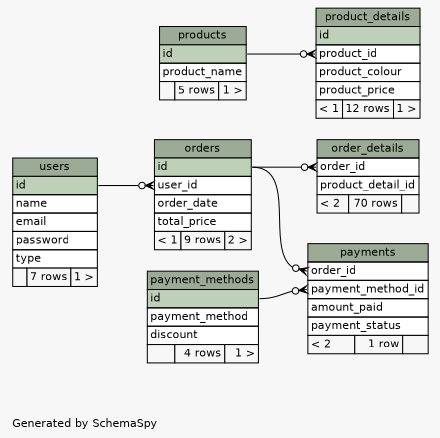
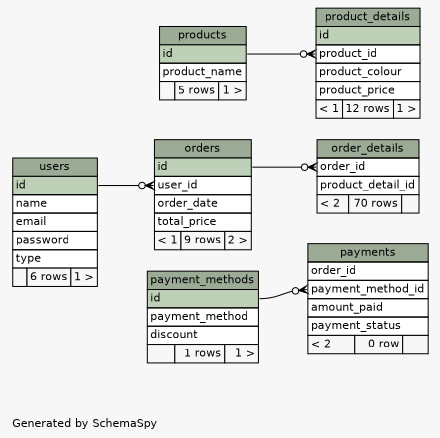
(279, 212) -> none
(49, 277) -> (49, 277)
(384, 344) -> (384, 344)
(203, 353) -> (203, 353)
